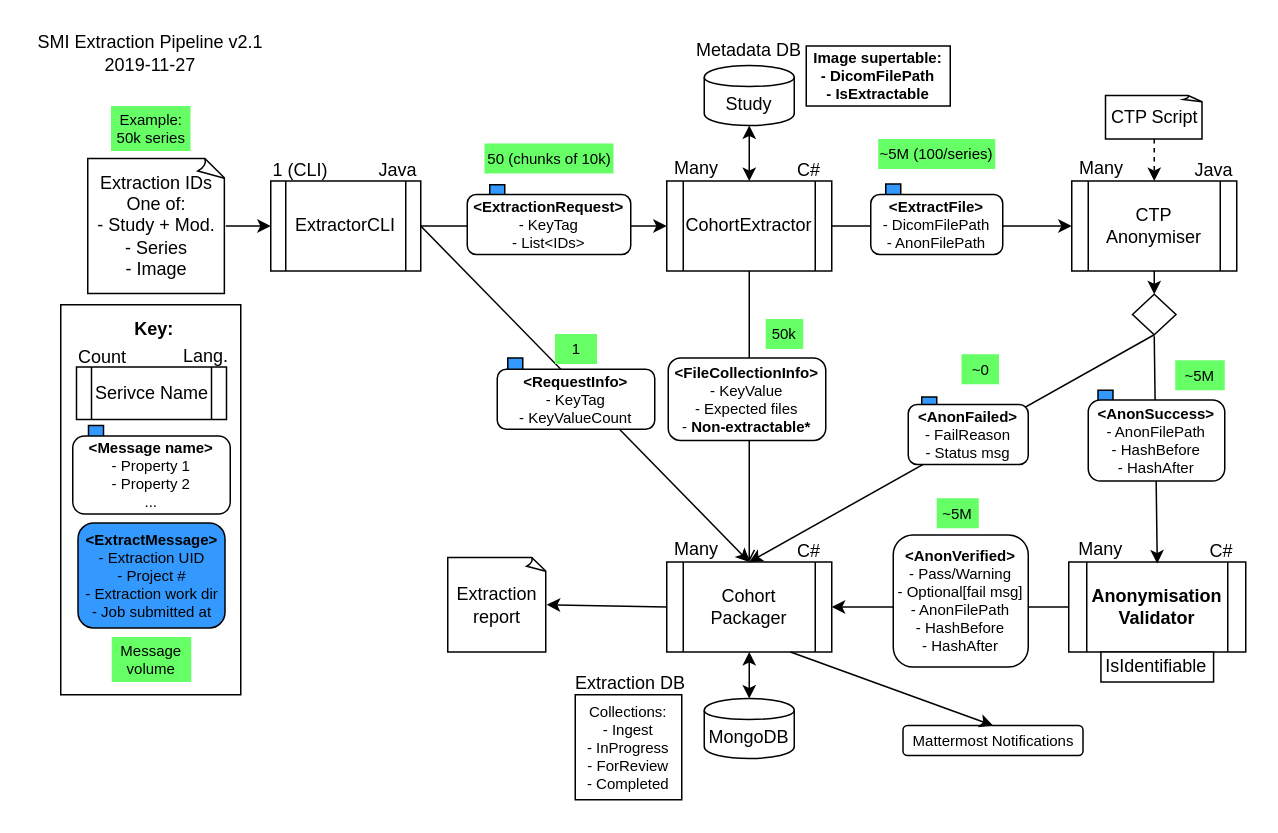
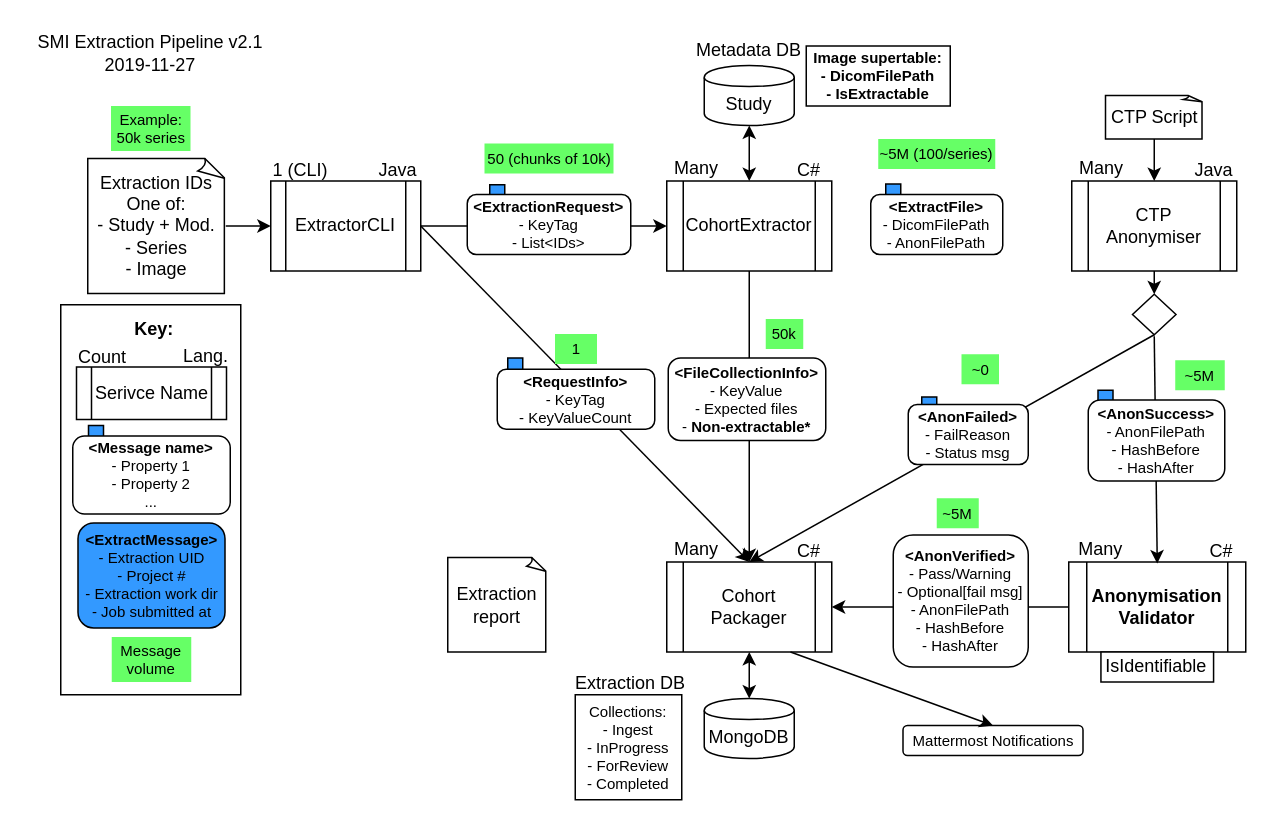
(1154, 154) -> (1154, 154)
(1032, 226) -> none
(749, 553) -> (749, 550)
(612, 606) -> none
